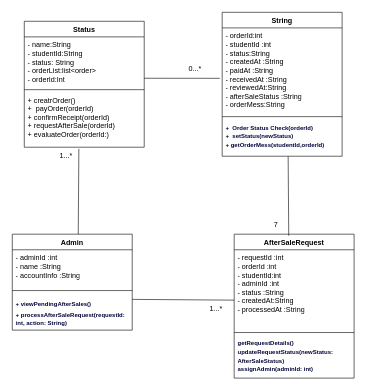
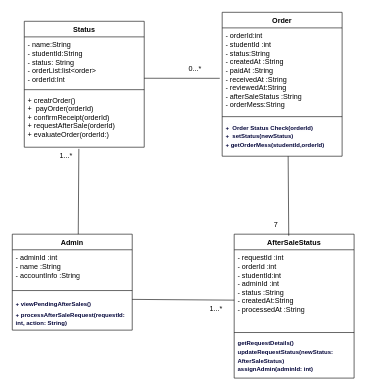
(282, 21) -> (282, 21)
(294, 243) -> (294, 243)
